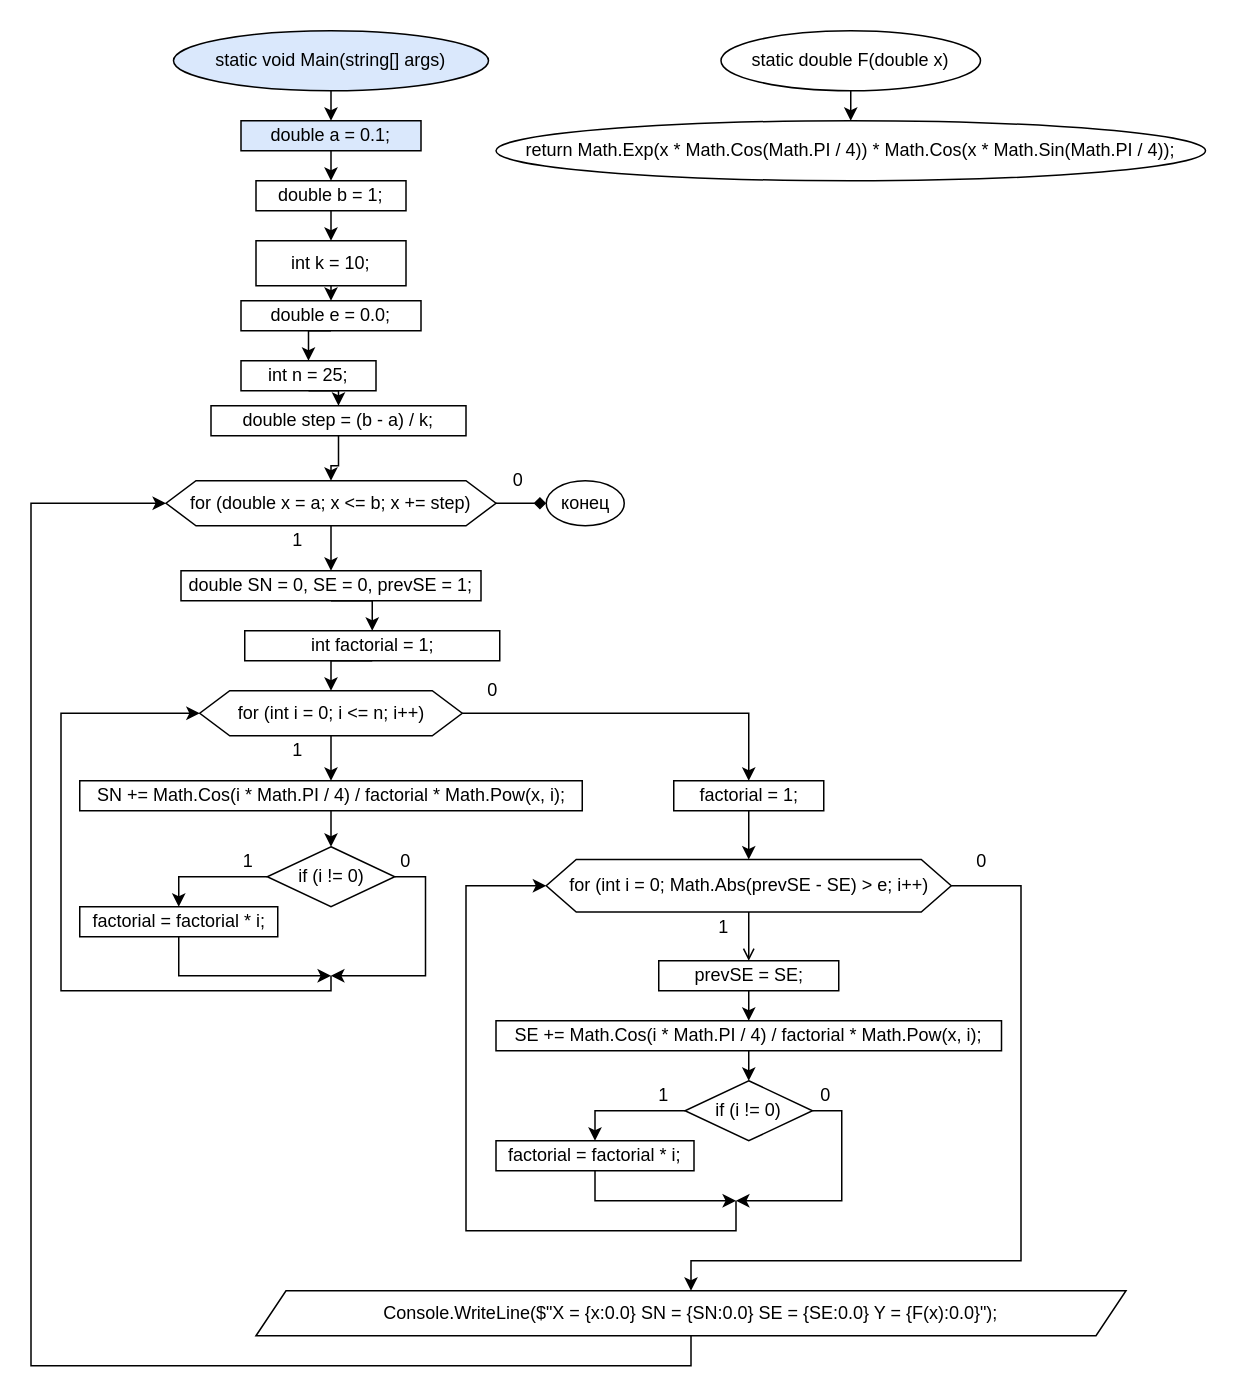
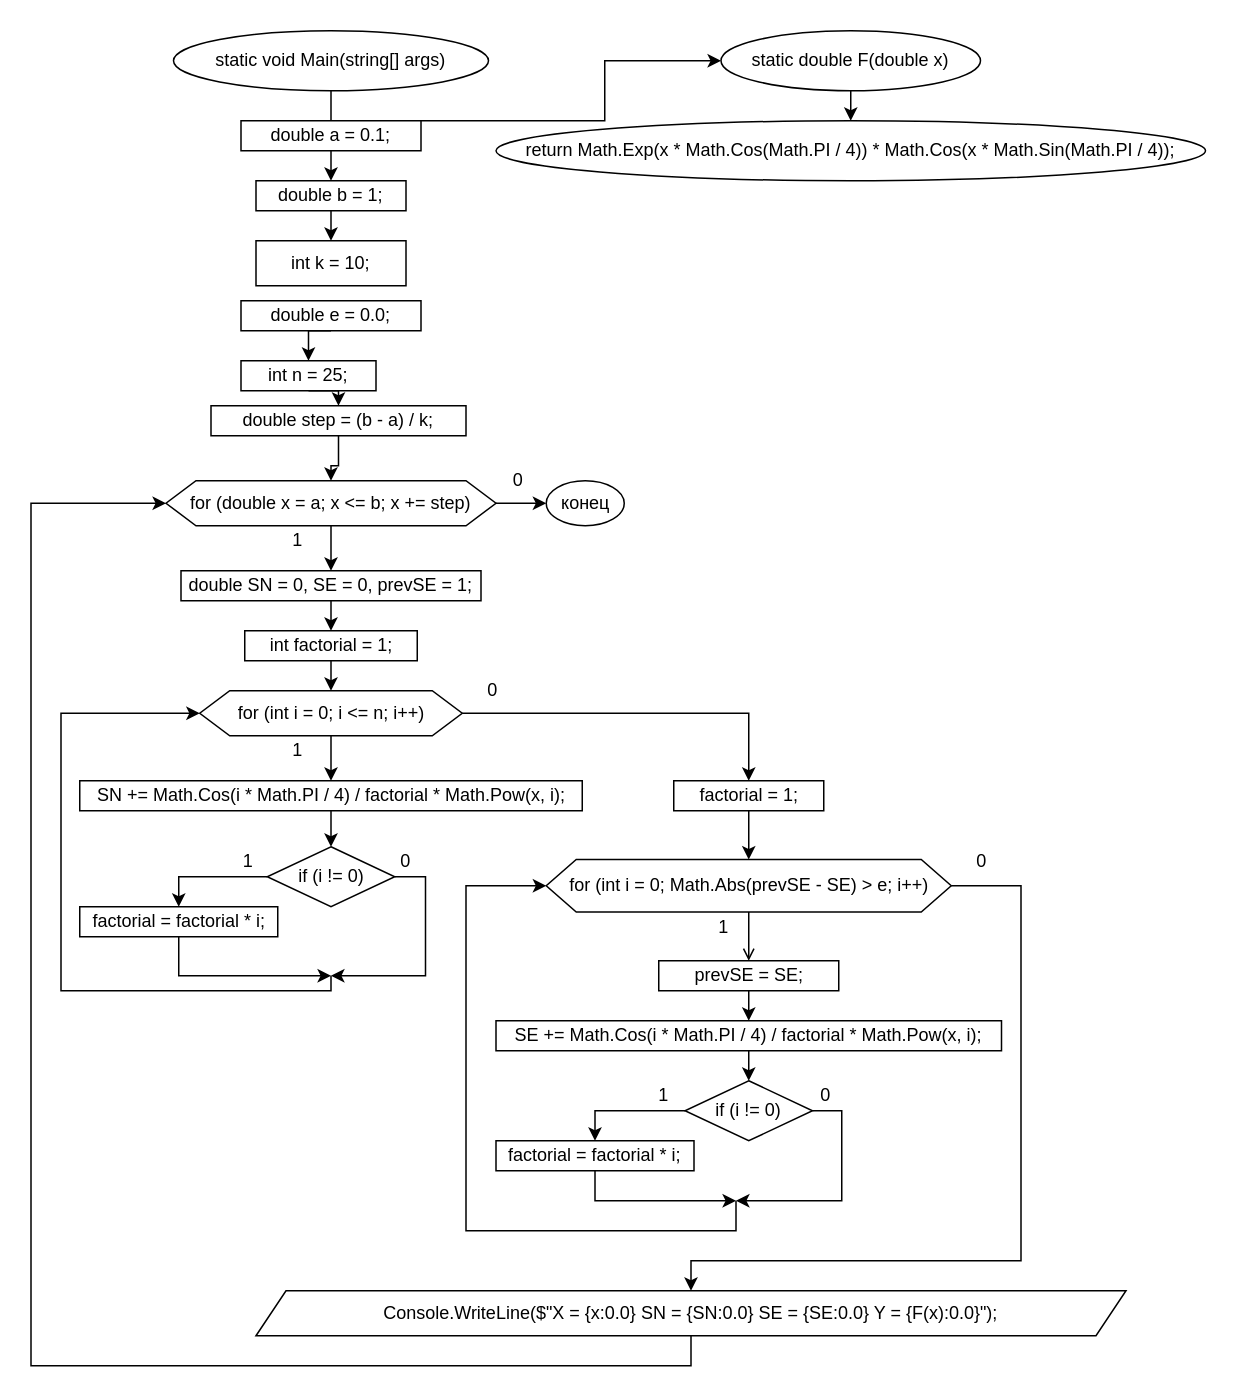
(331, 61) -> (331, 61)
(331, 109) -> (595, 121)
(331, 136) -> (331, 136)
(331, 288) -> none
(533, 503) -> (534, 503)
(372, 646) -> (331, 646)
